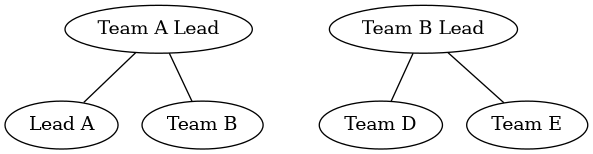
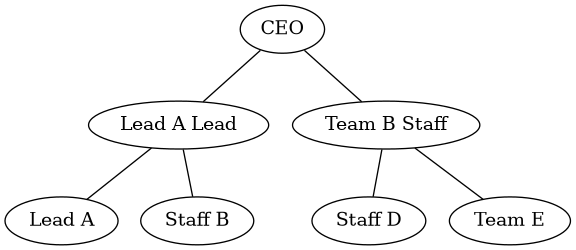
(159, 29) -> (179, 125)
none -> (282, 29)
(423, 29) -> (386, 125)
(203, 125) -> (197, 221)
(381, 125) -> (369, 221)
